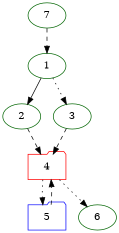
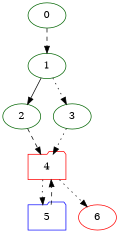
(47, 15) -> (47, 15)
(61, 138) -> (61, 138)
(97, 217) -> (97, 217)
